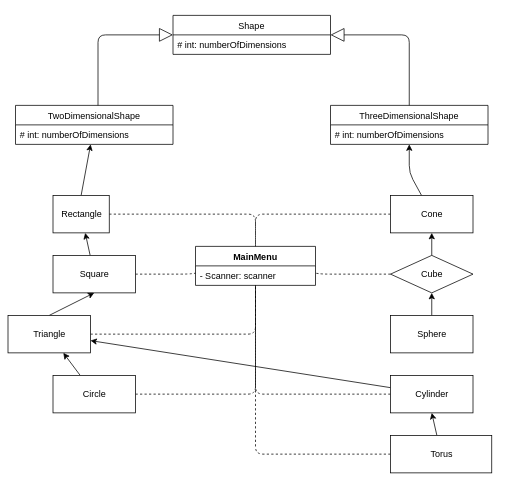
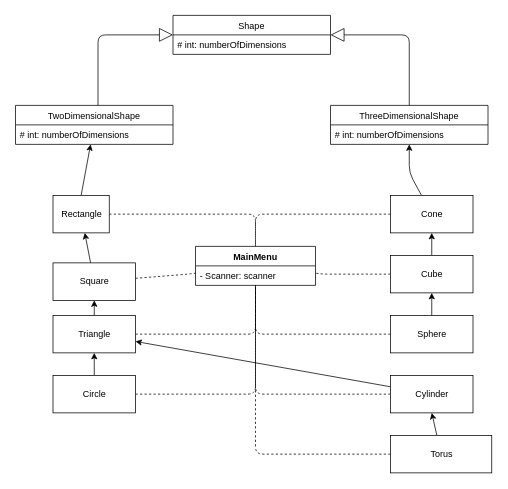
(94, 274) -> (94, 282)
(432, 274) -> (432, 274)
(49, 334) -> (94, 334)
none -> (324, 334)
